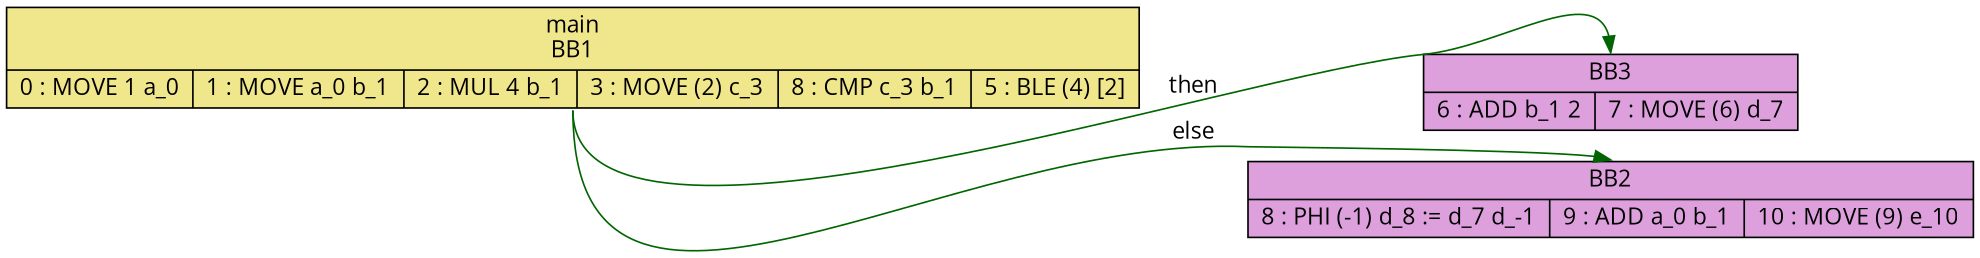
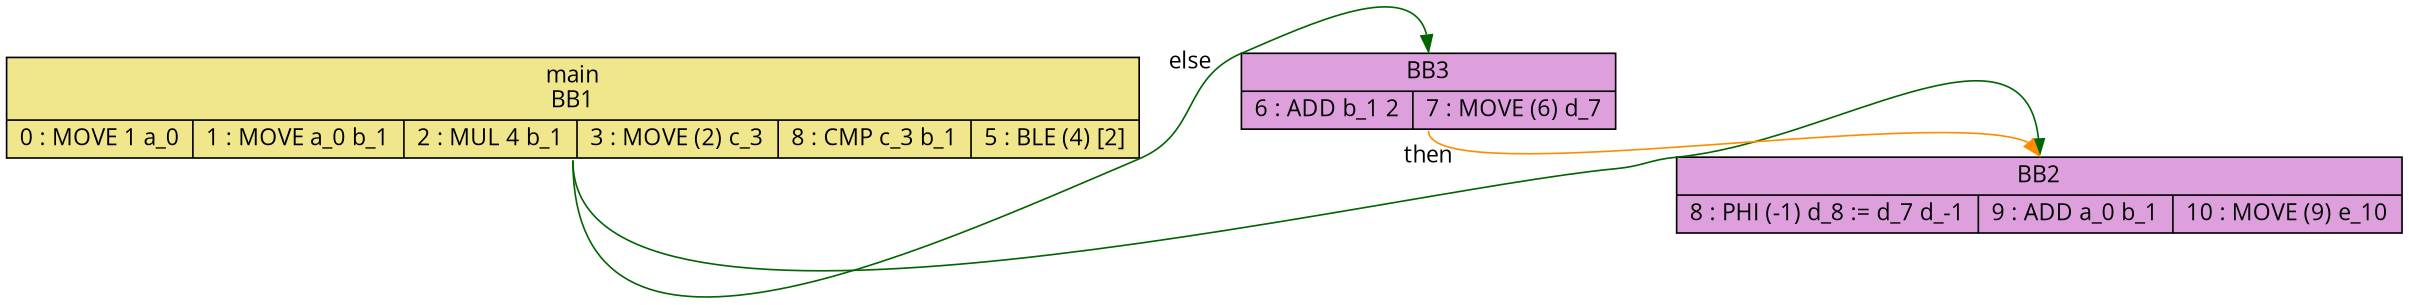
(1194, 87) -> (1190, 62)
(1194, 133) -> (1429, 156)
none -> (1665, 148)
